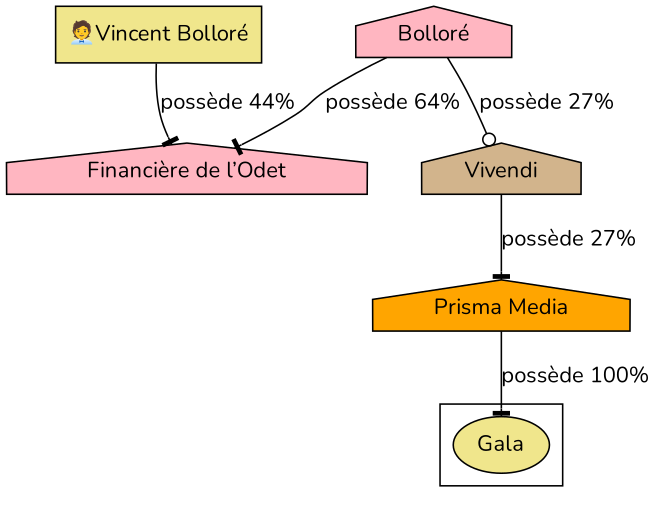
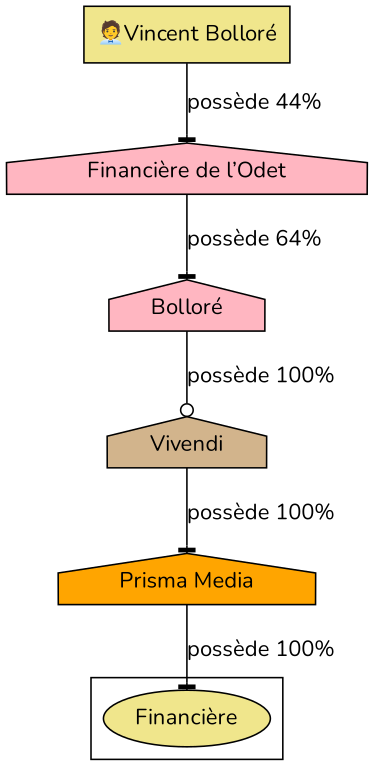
(314, 100) -> (187, 233)
(547, 103) -> (261, 377)
(569, 240) -> (261, 513)
(501, 445) -> (187, 719)
